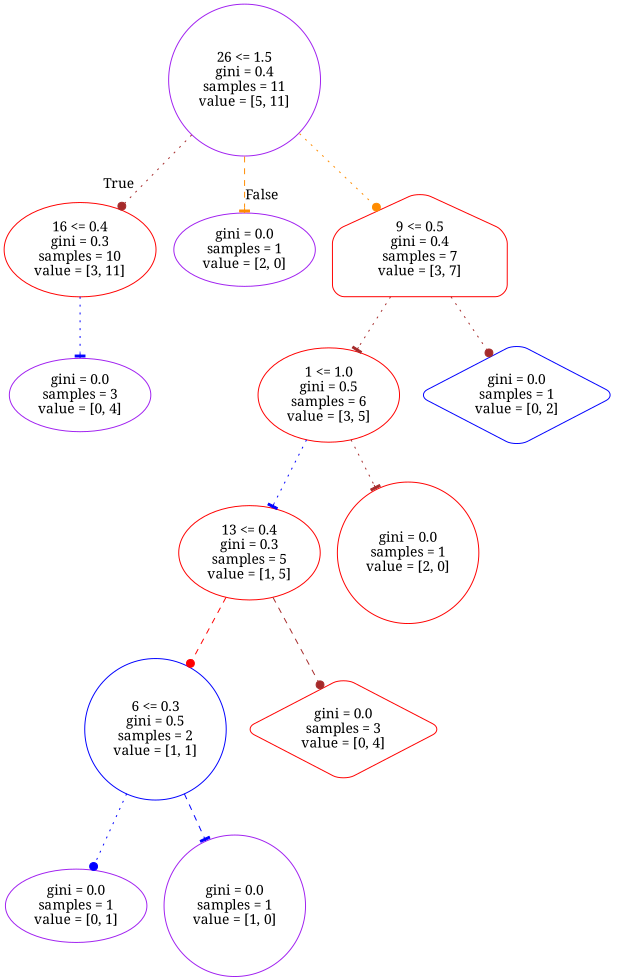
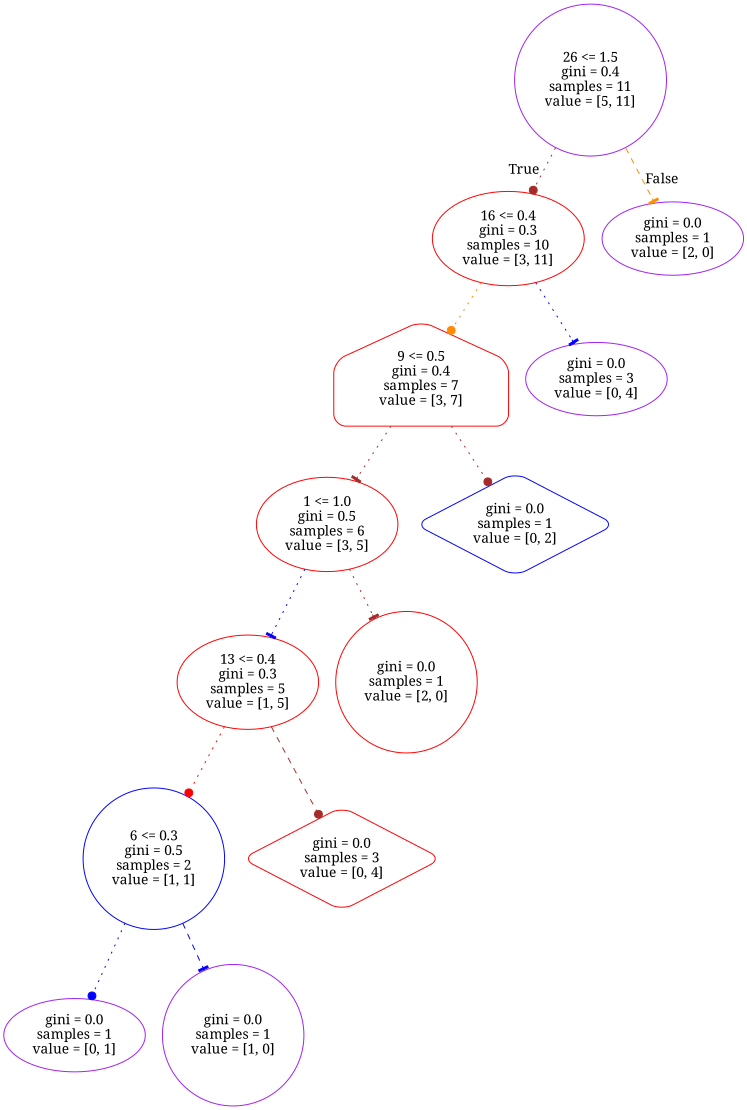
(337, 169) -> (467, 305)
(209, 629) -> (208, 758)
